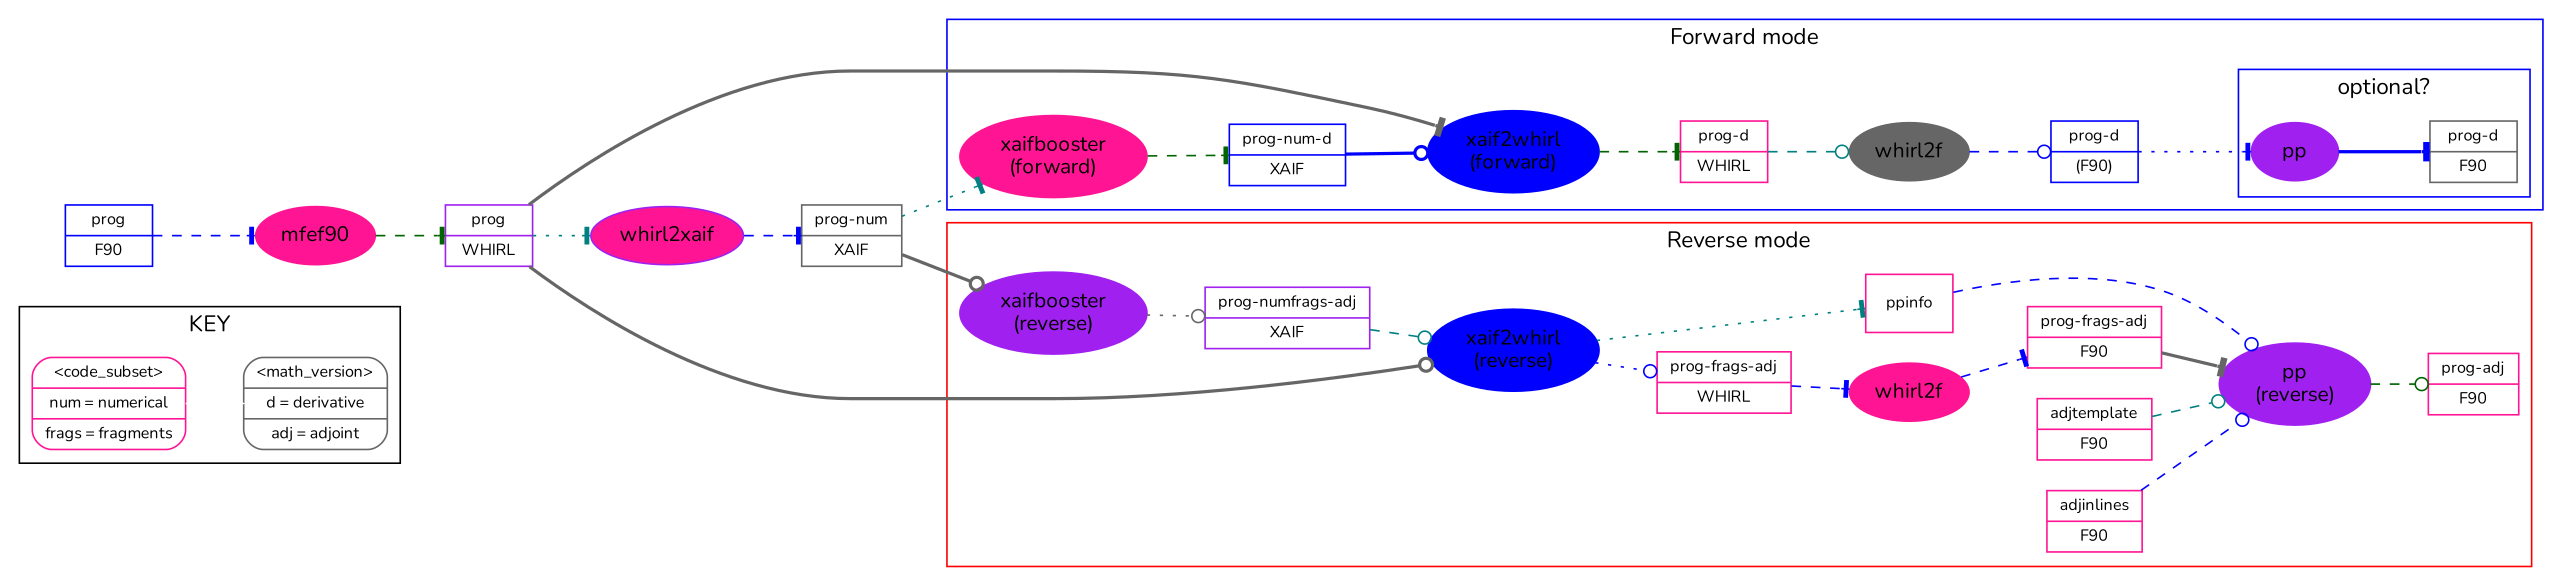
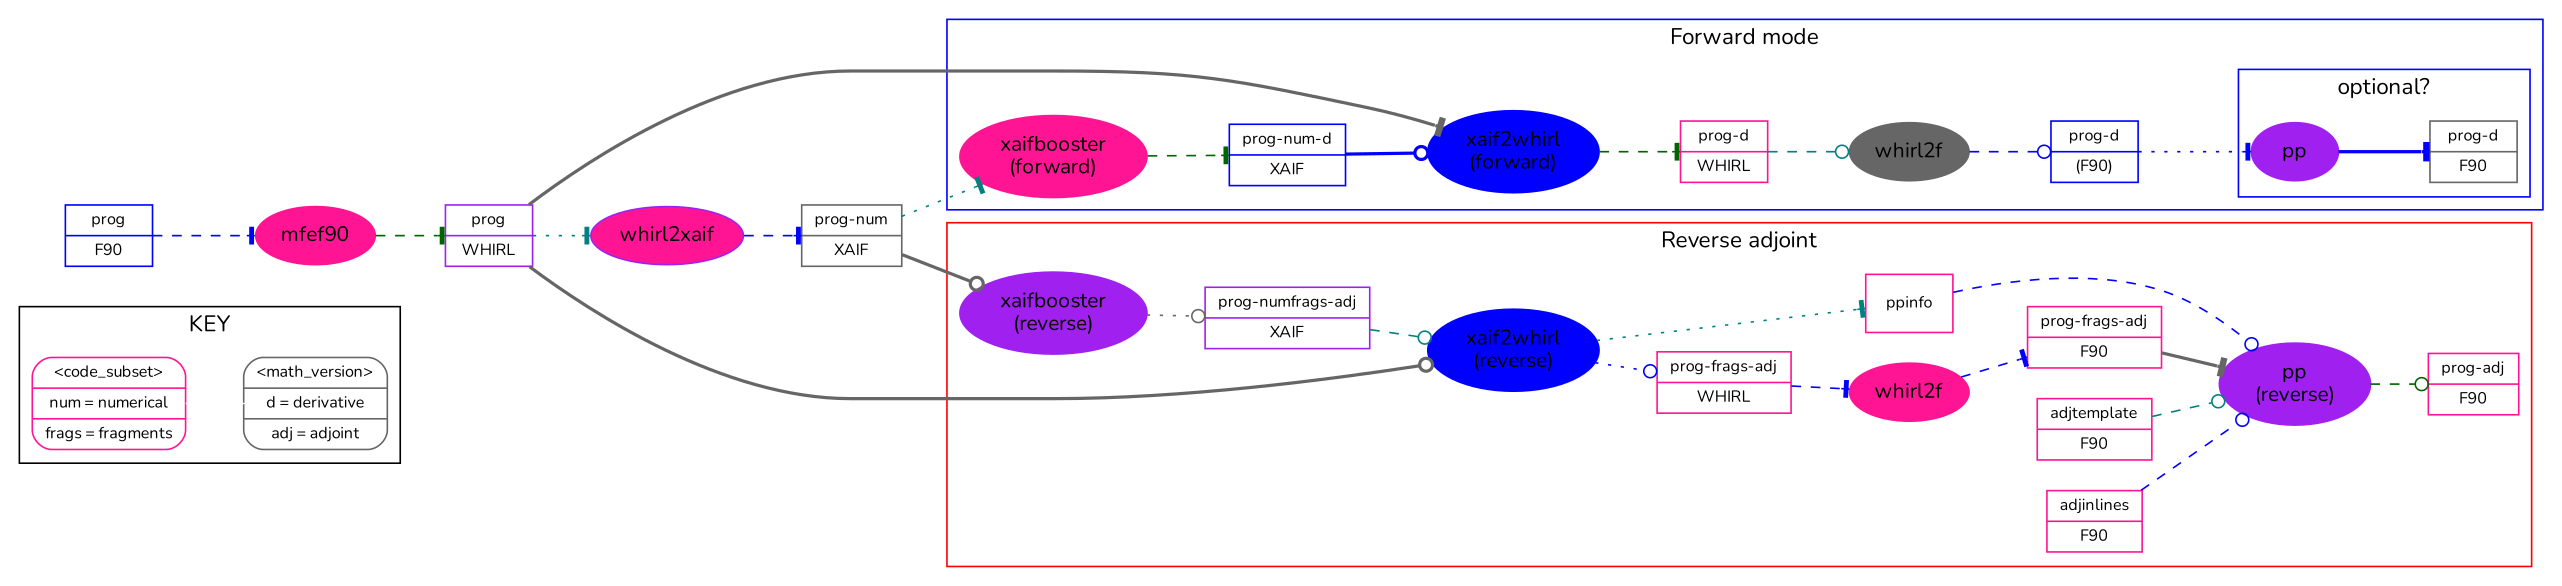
(1739, 241) -> (1739, 241)
